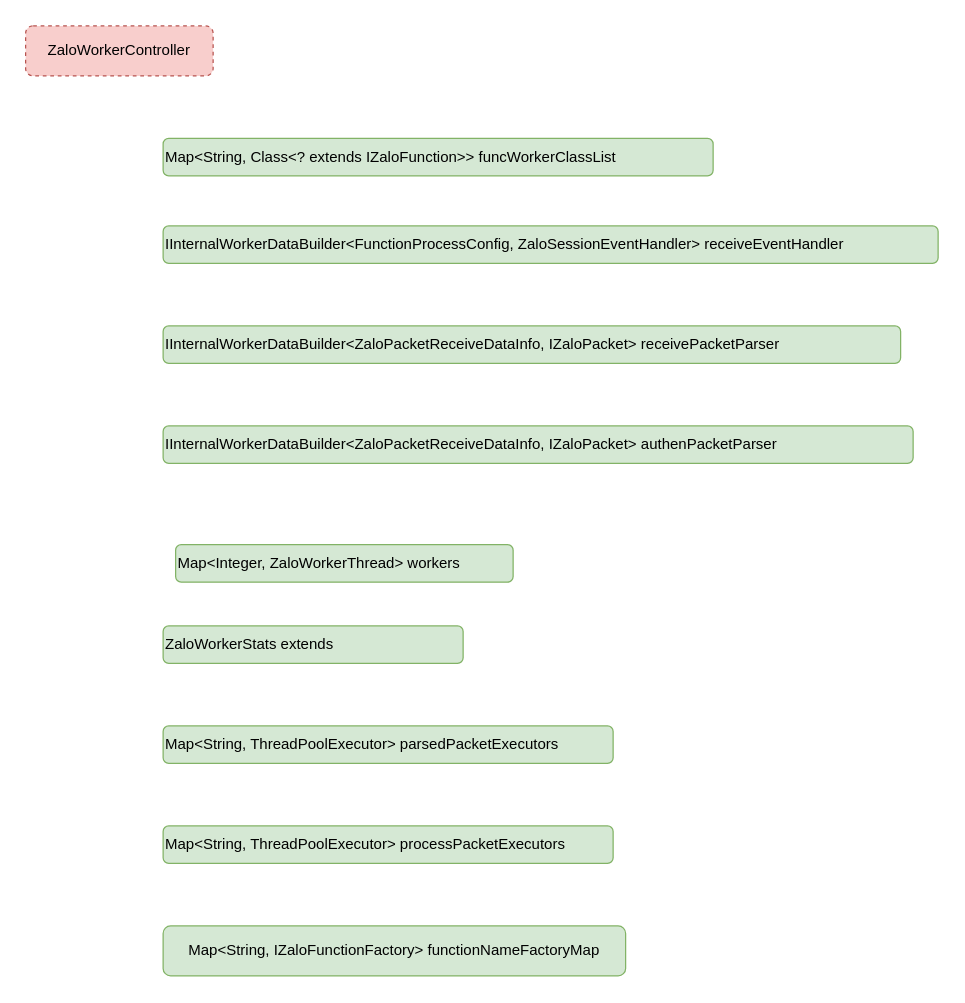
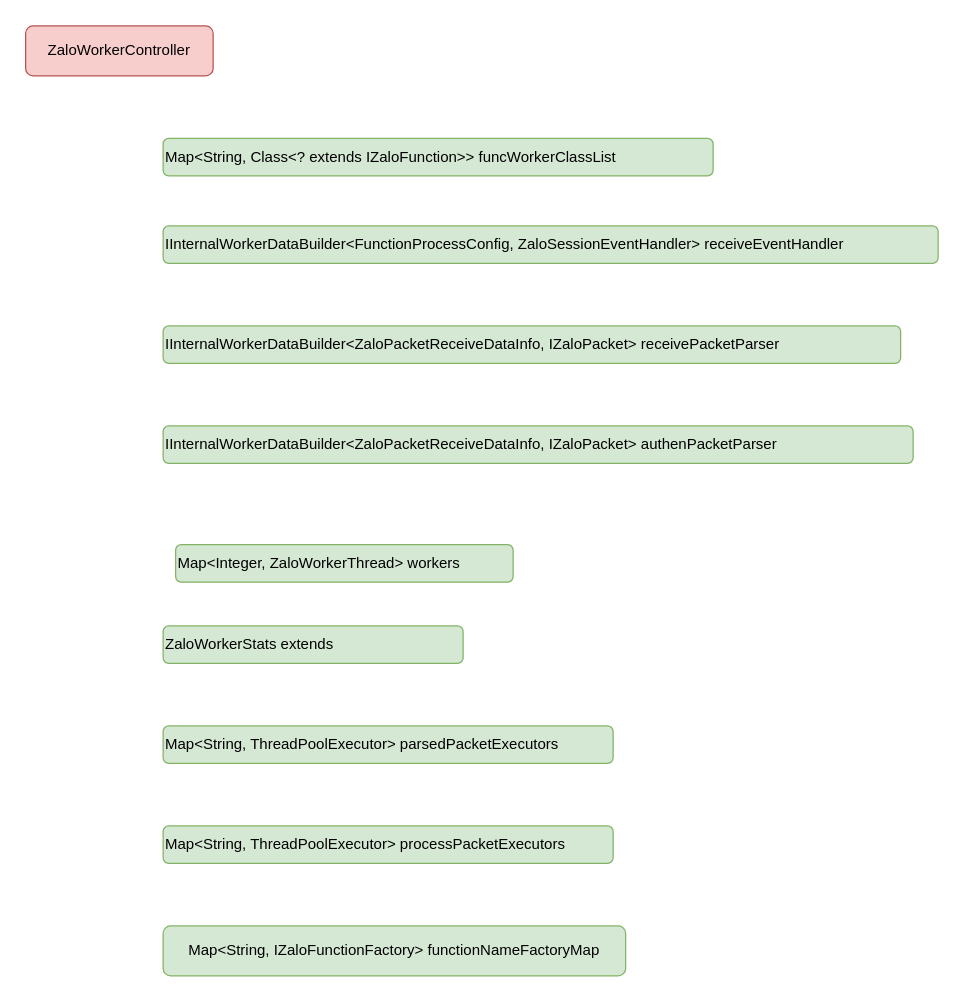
(119, 51) -> (119, 51)
